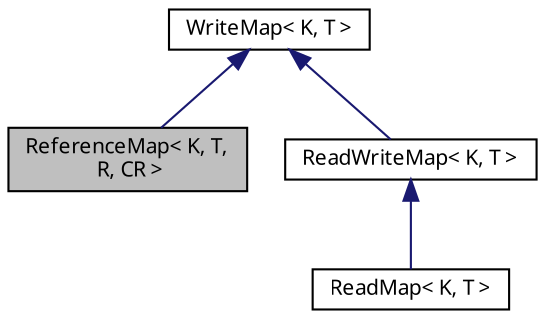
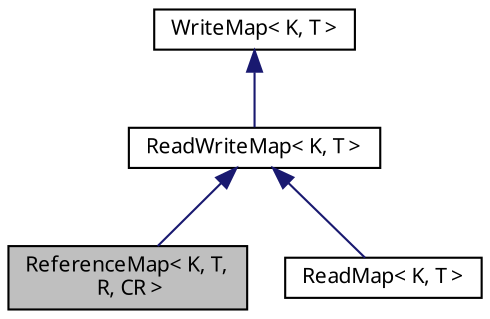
(197, 96) -> (189, 215)
